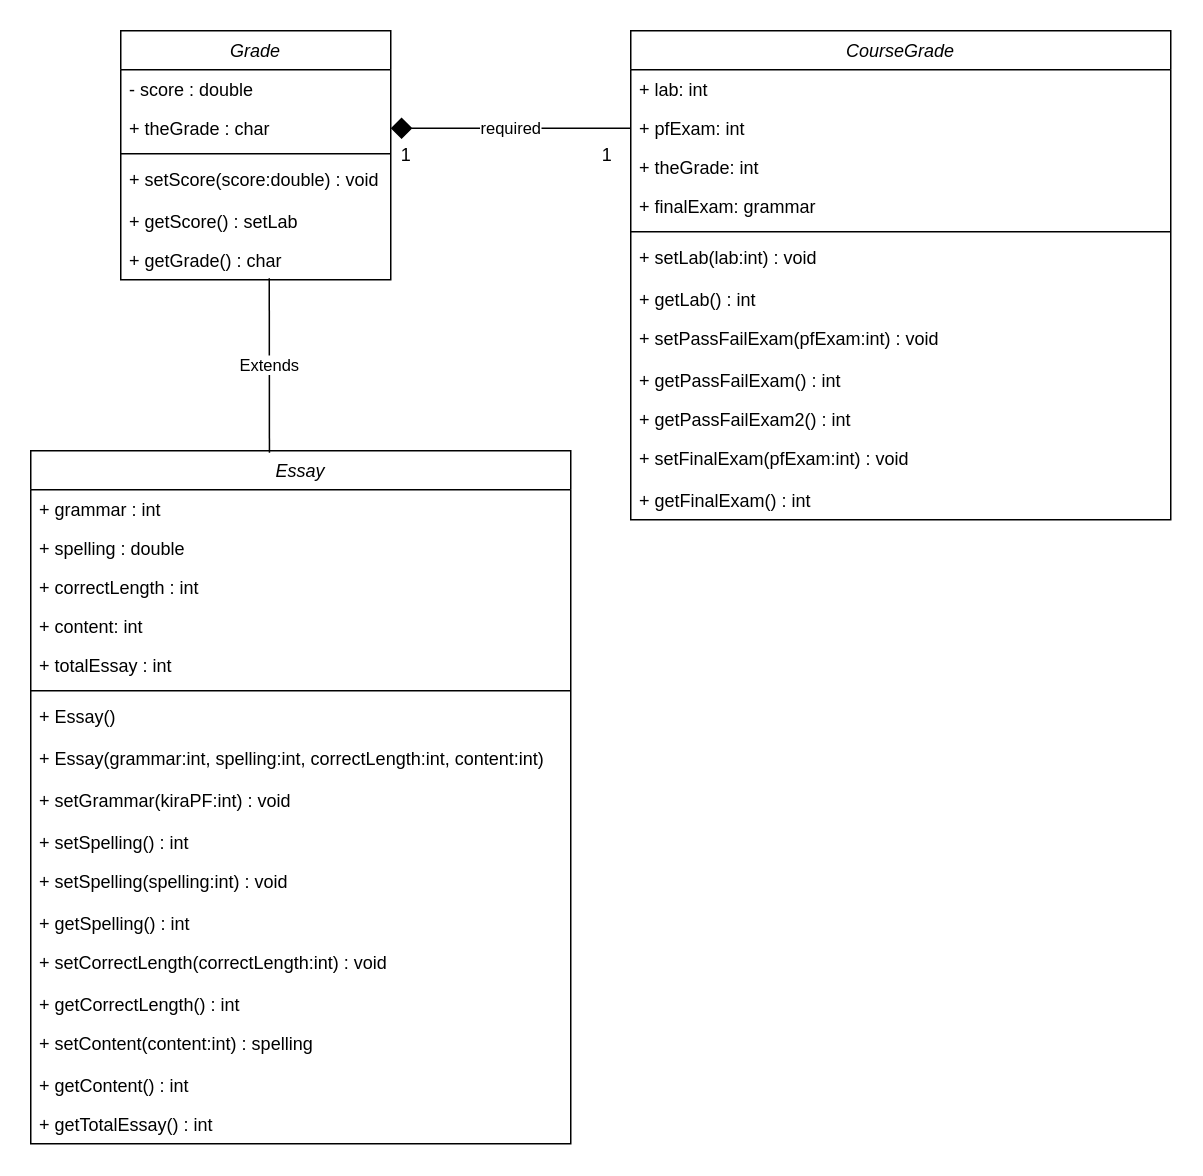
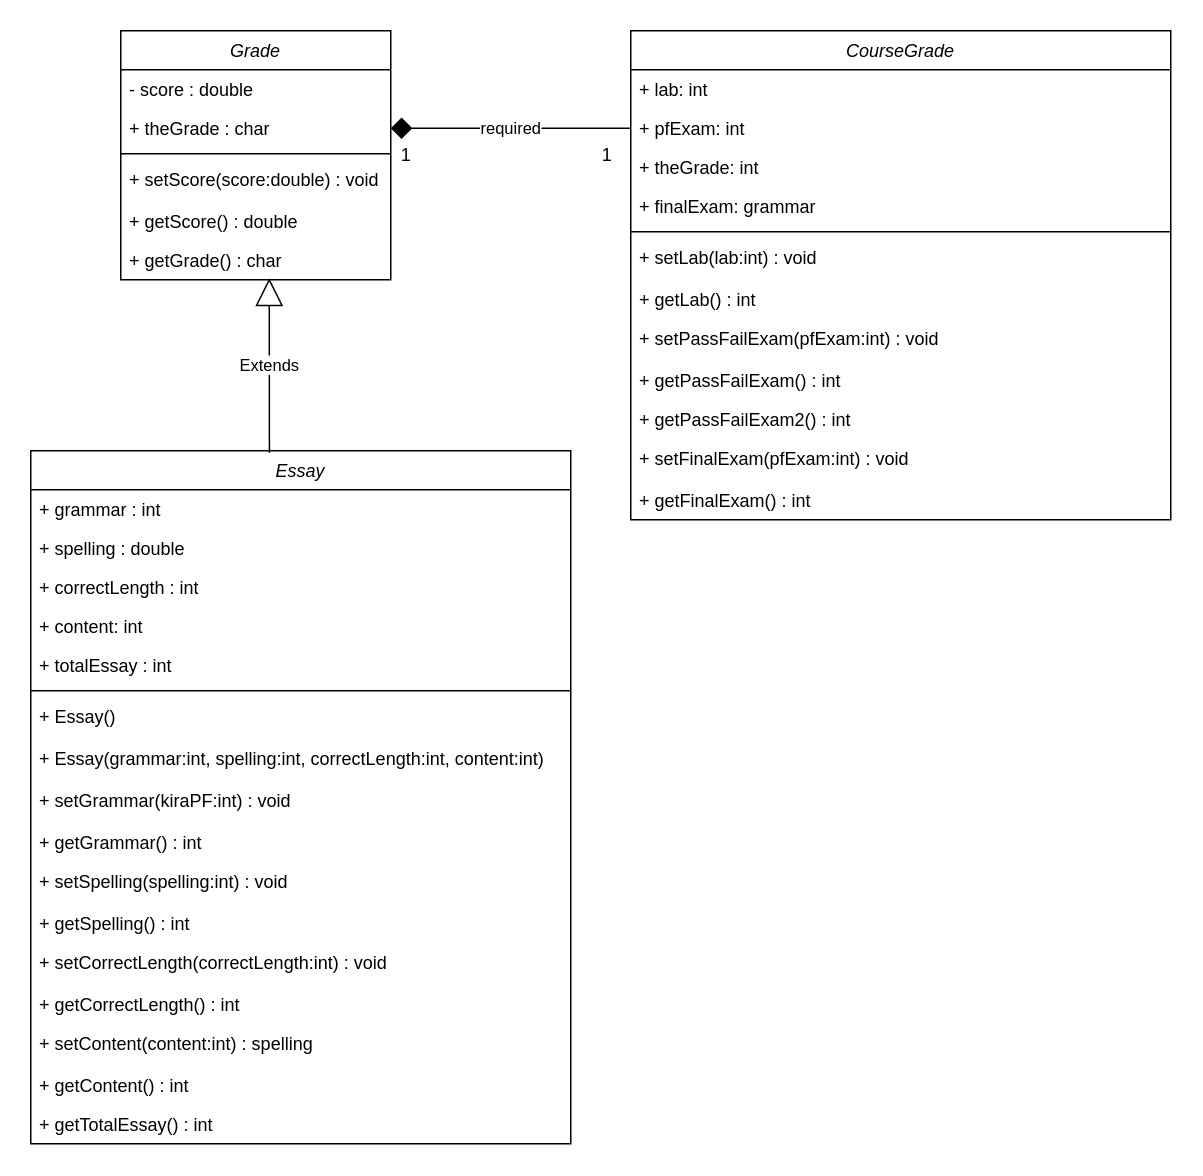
(225, 222) -> (223, 222)
(269, 295) -> (269, 306)
(126, 843) -> (128, 843)
